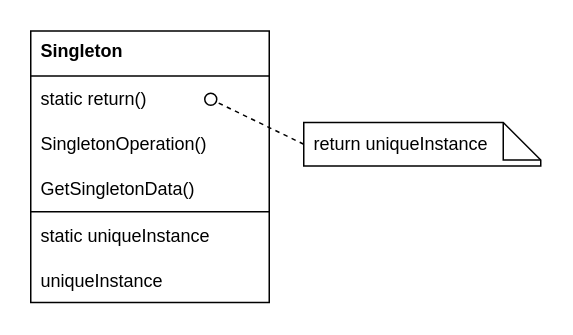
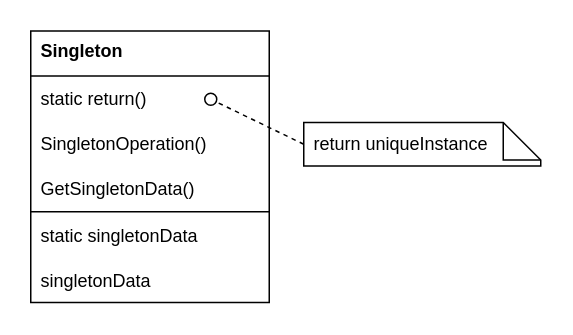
(139, 236) -> (132, 236)
(109, 281) -> (101, 281)
